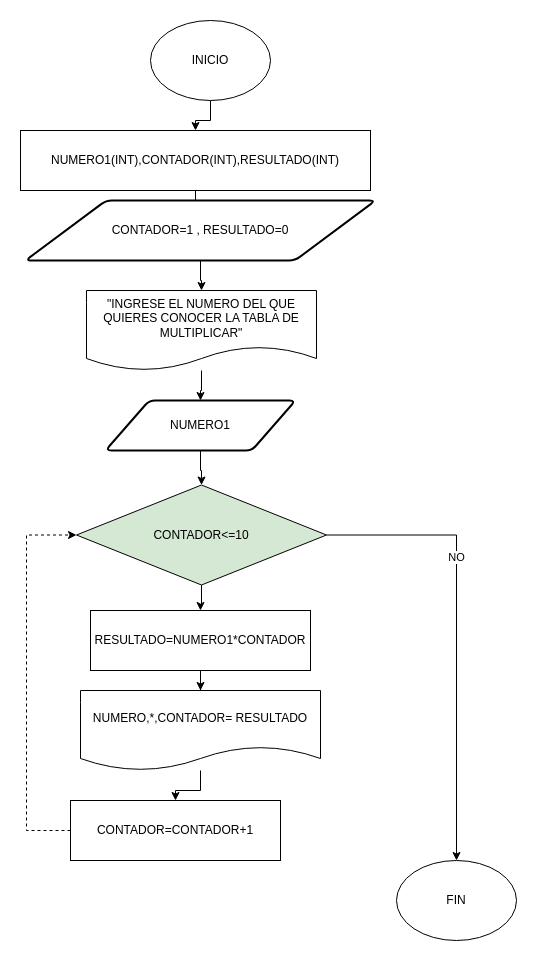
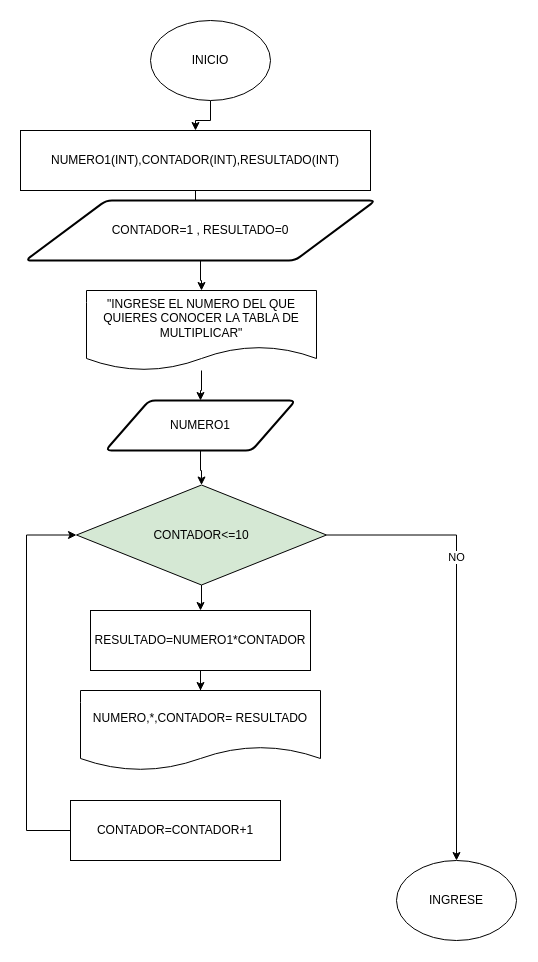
(27, 682) -> (27, 682)
(197, 791) -> none
(457, 901) -> (457, 901)
